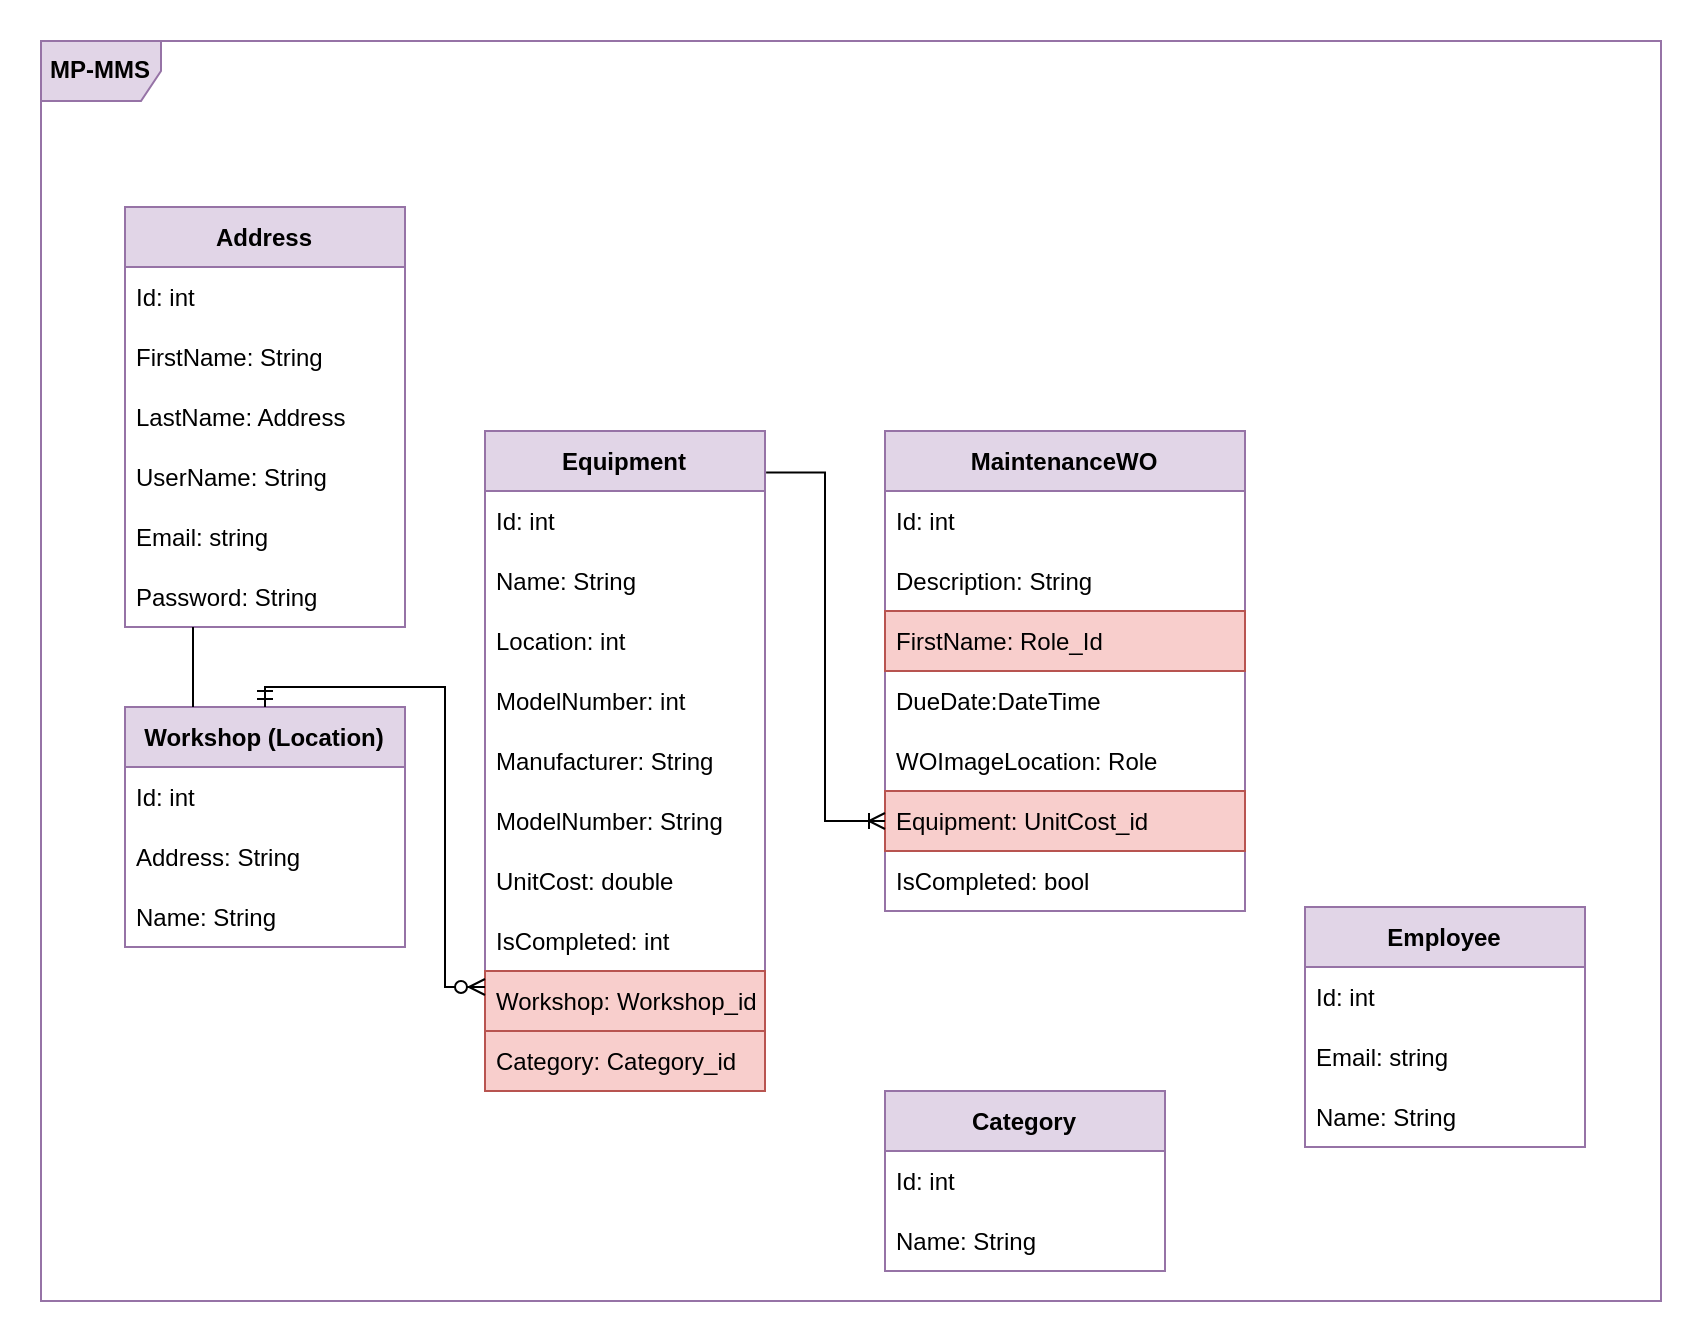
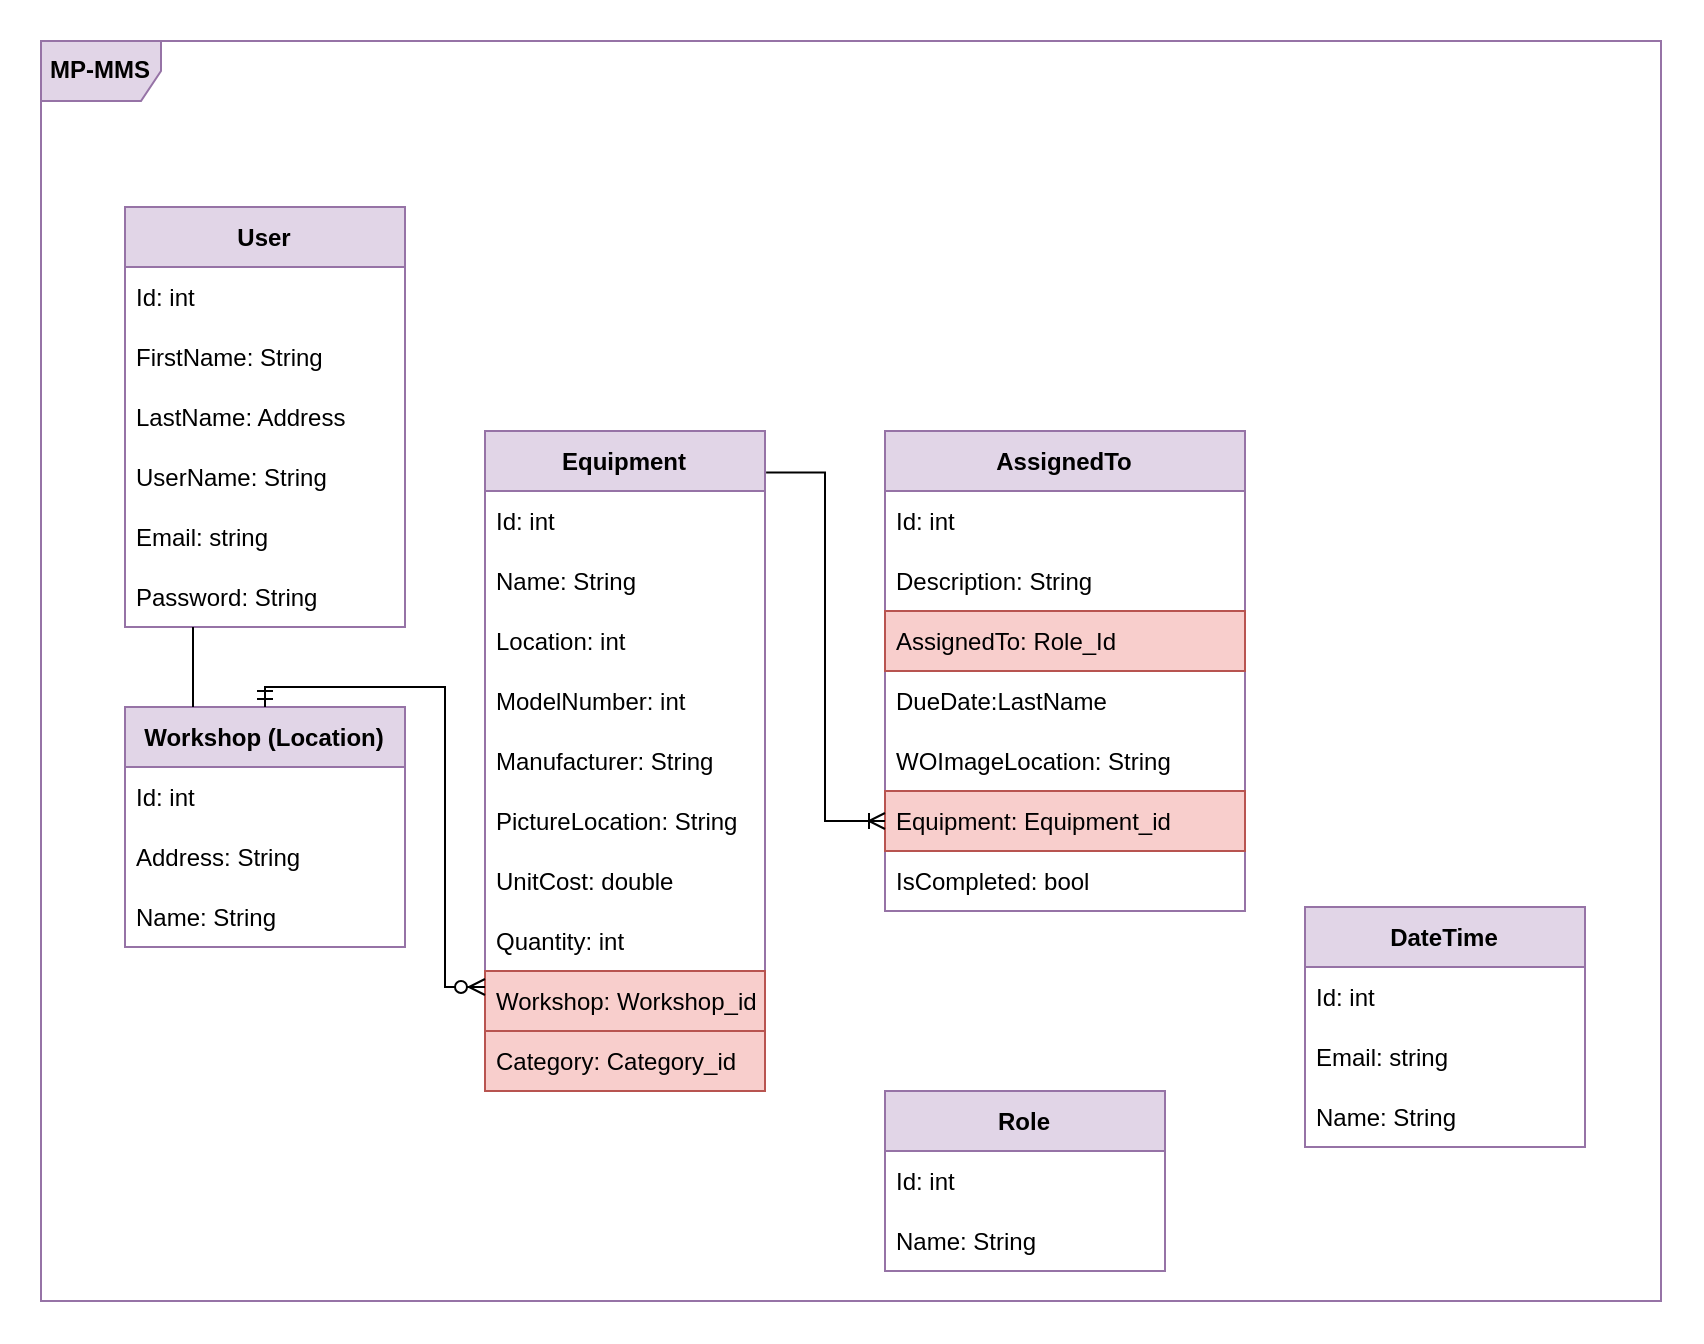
(264, 238) -> (264, 238)
(1064, 462) -> (1064, 462)
(1004, 642) -> (1011, 642)
(997, 702) -> (1000, 702)
(1025, 762) -> (1038, 762)
(611, 822) -> (635, 822)
(1028, 822) -> (1035, 822)
(1444, 938) -> (1444, 938)
(591, 942) -> (571, 942)
(1024, 1122) -> (1024, 1122)
